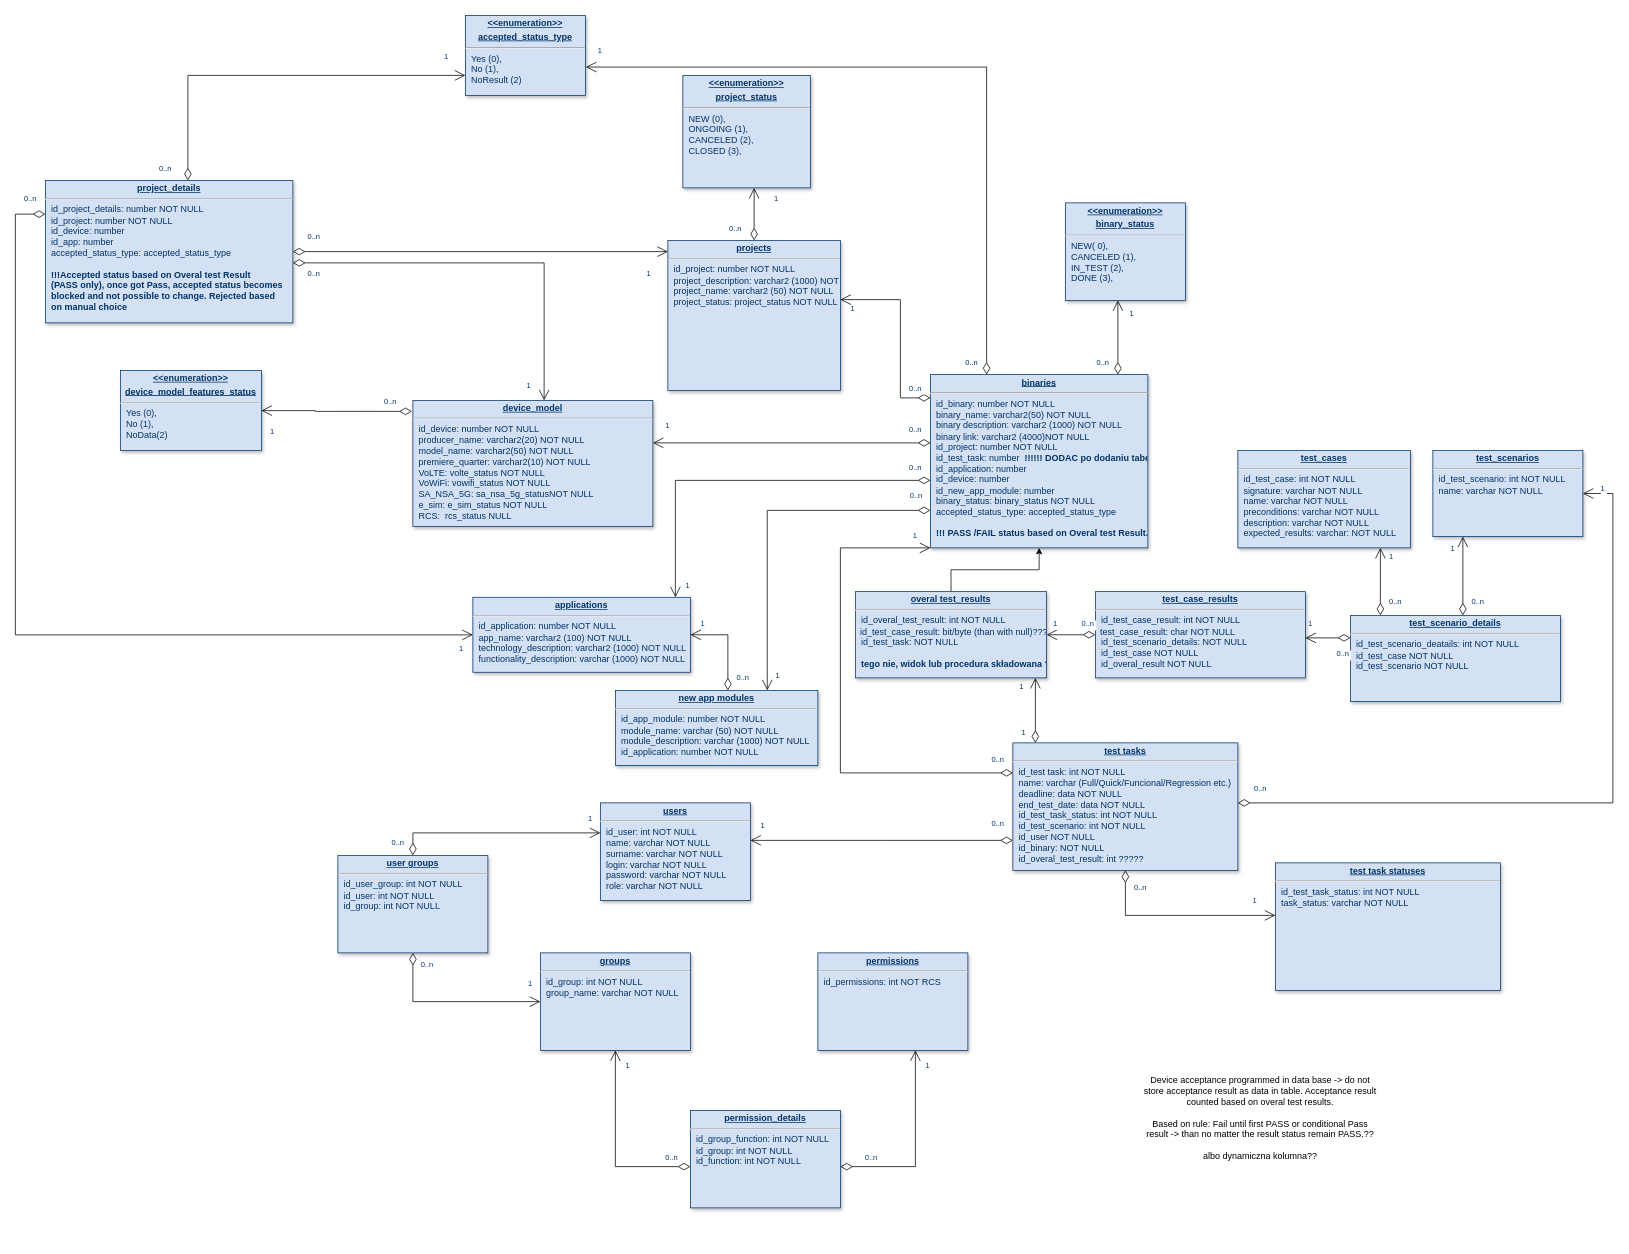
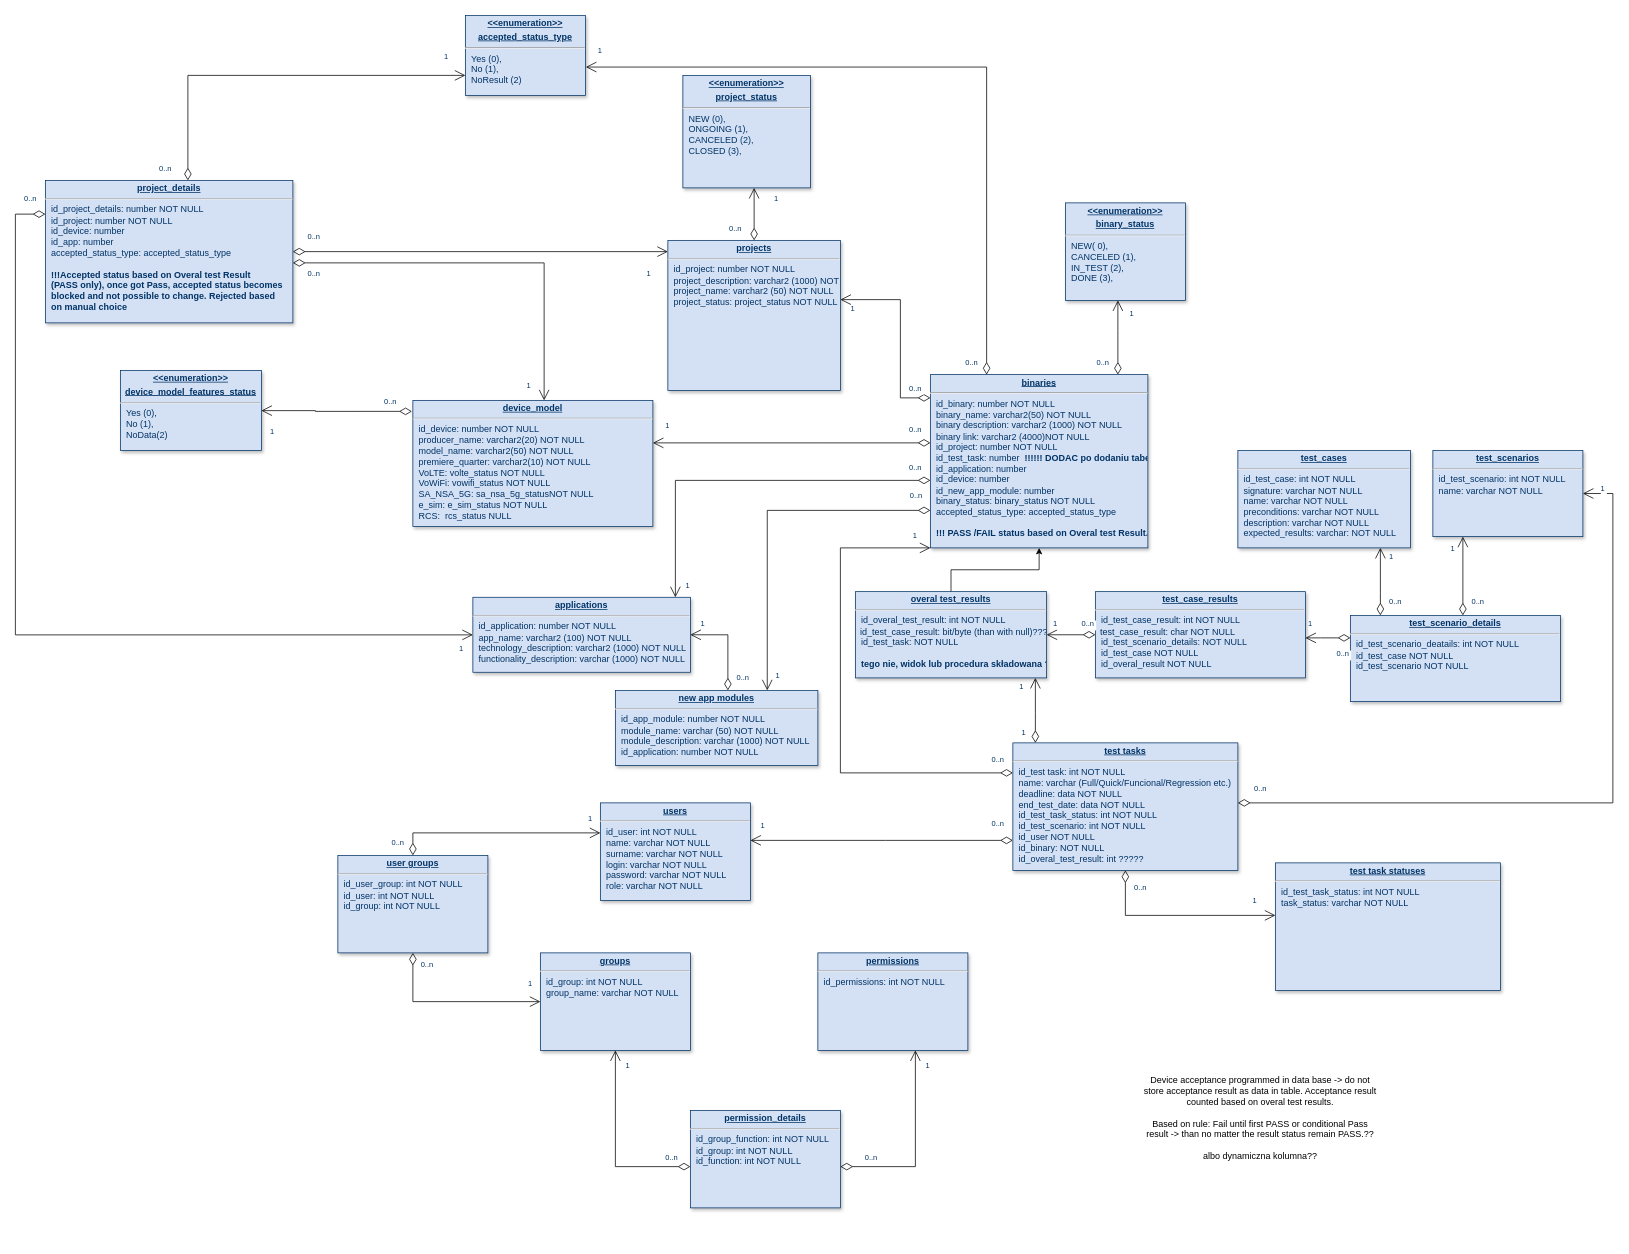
(877, 964) -> (879, 964)
